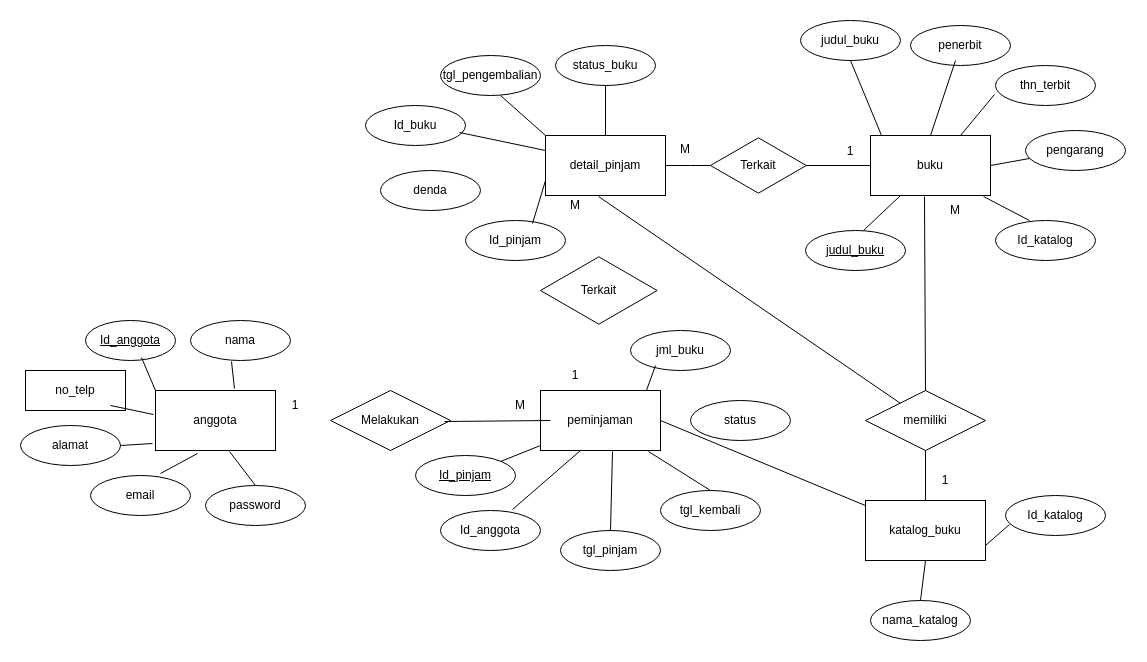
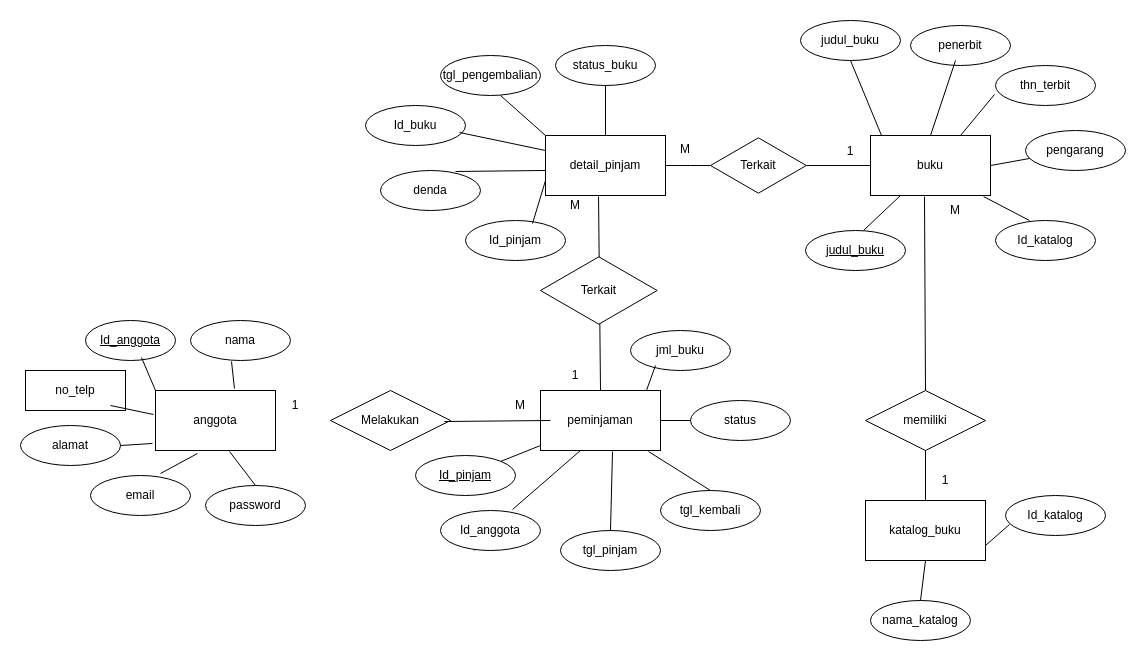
none -> (501, 171)
(749, 300) -> (600, 356)
(763, 463) -> (676, 421)
